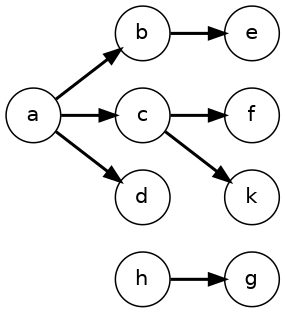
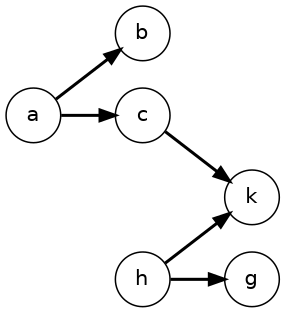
(252, 33) -> none
(252, 115) -> none
(143, 197) -> none
none -> (191, 243)
